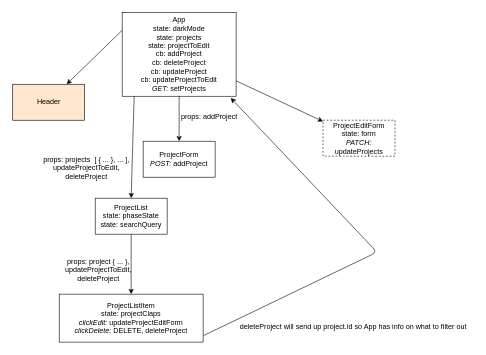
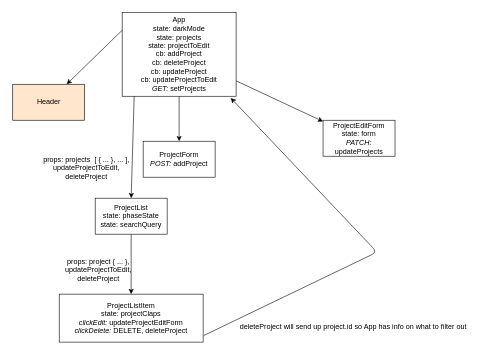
(209, 117) -> none
(359, 138) -> (359, 138)
